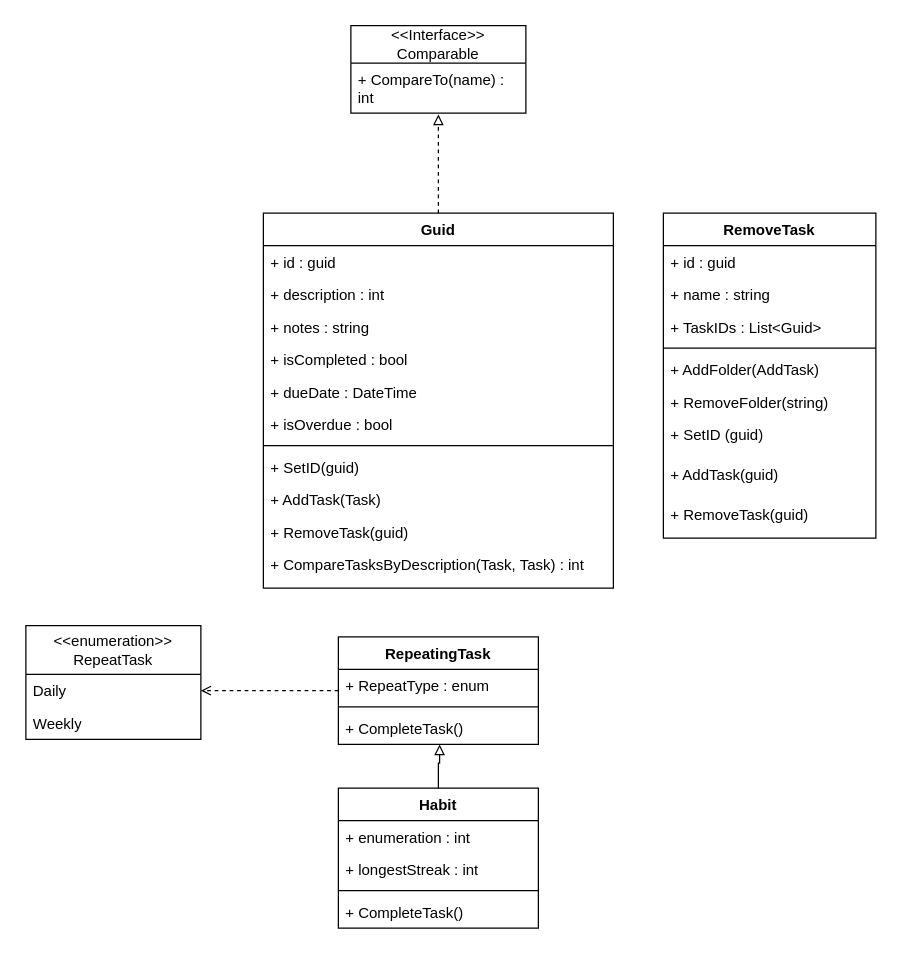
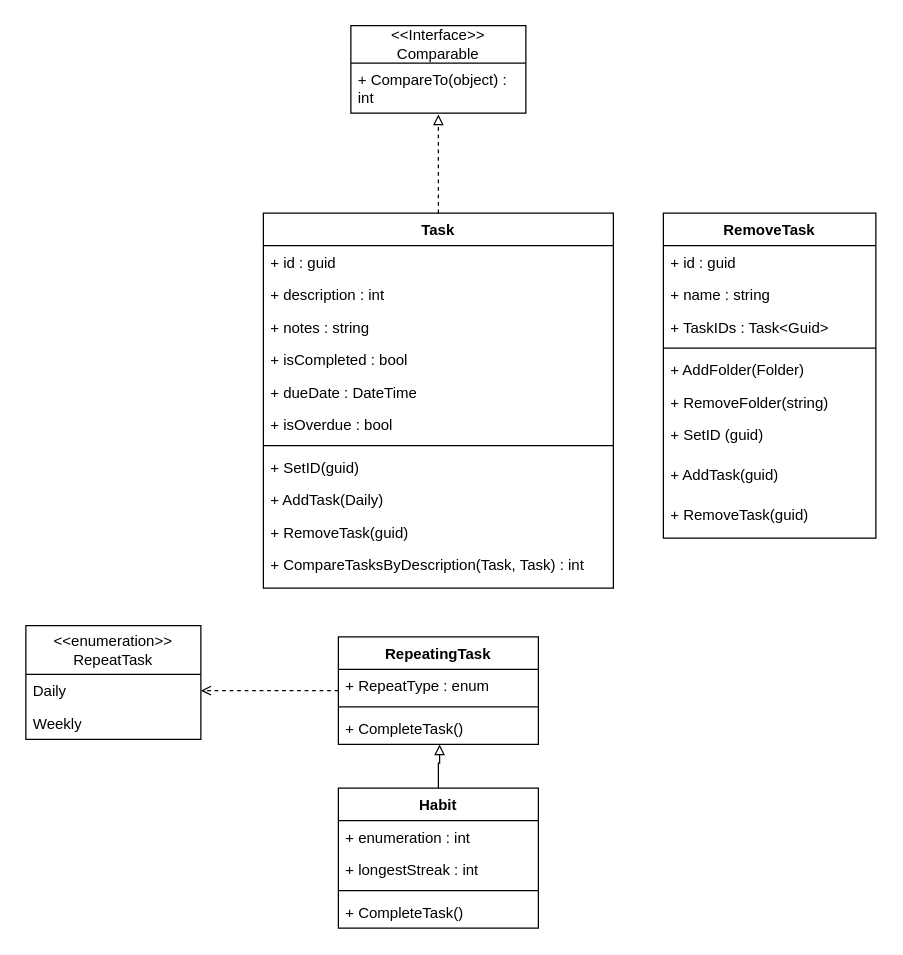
(439, 90) -> (439, 90)
(438, 231) -> (438, 231)
(751, 328) -> (753, 328)
(751, 371) -> (745, 371)
(332, 501) -> (332, 501)
